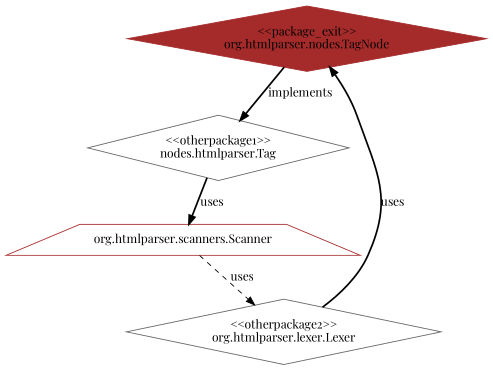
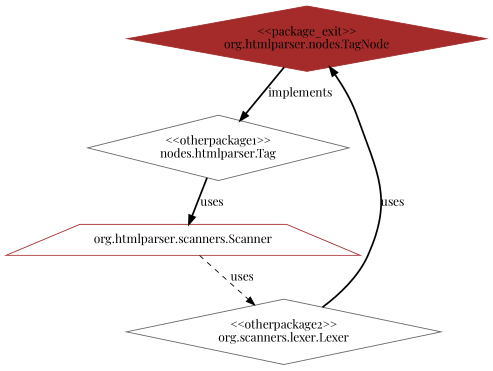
(284, 332) -> (284, 332)
